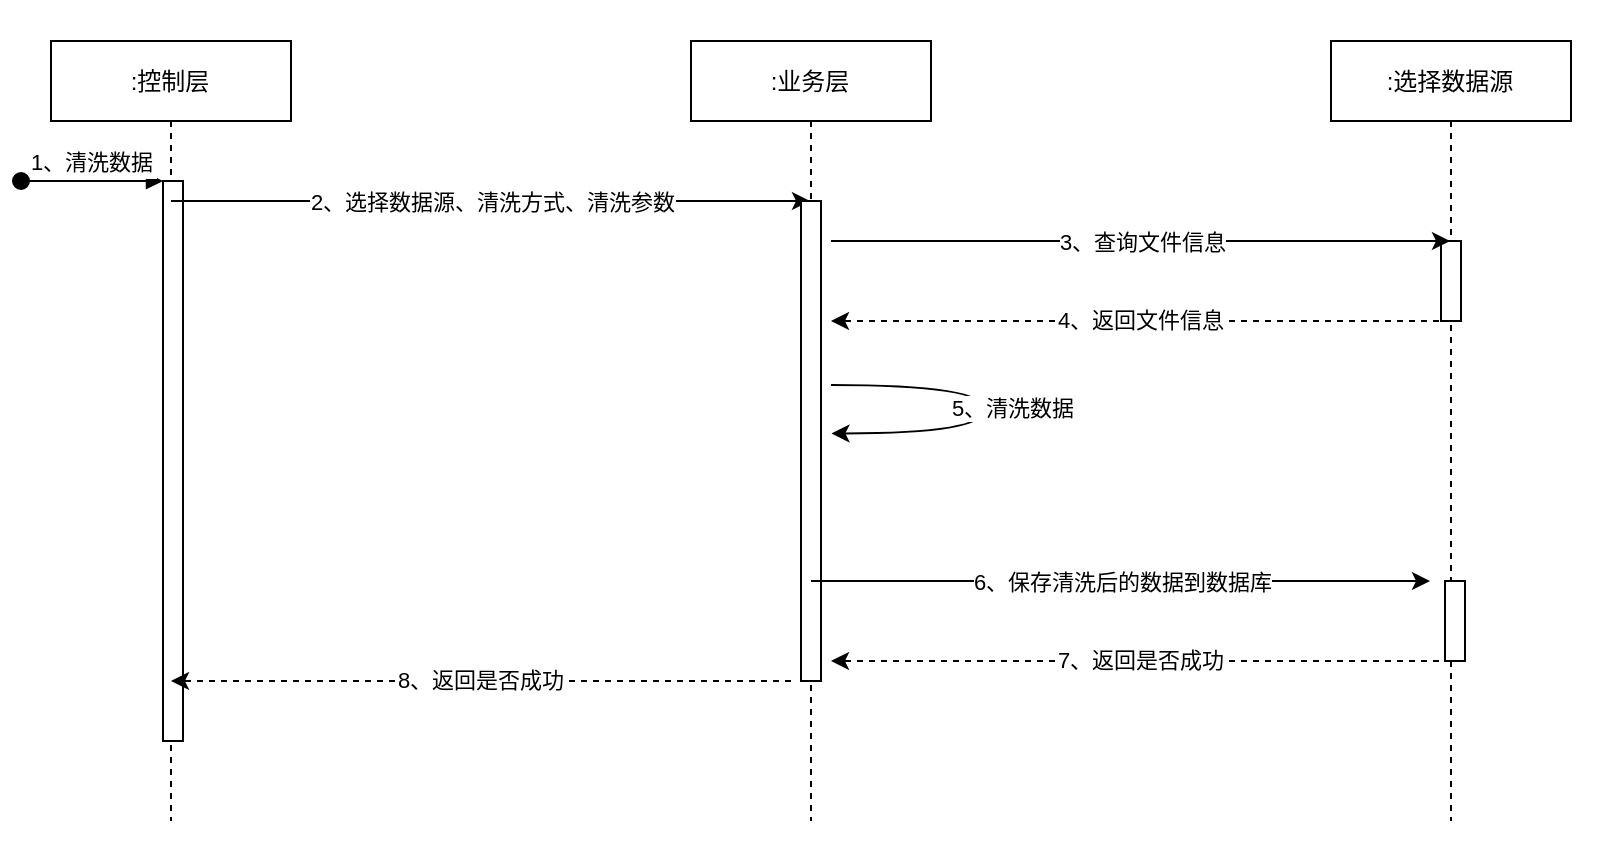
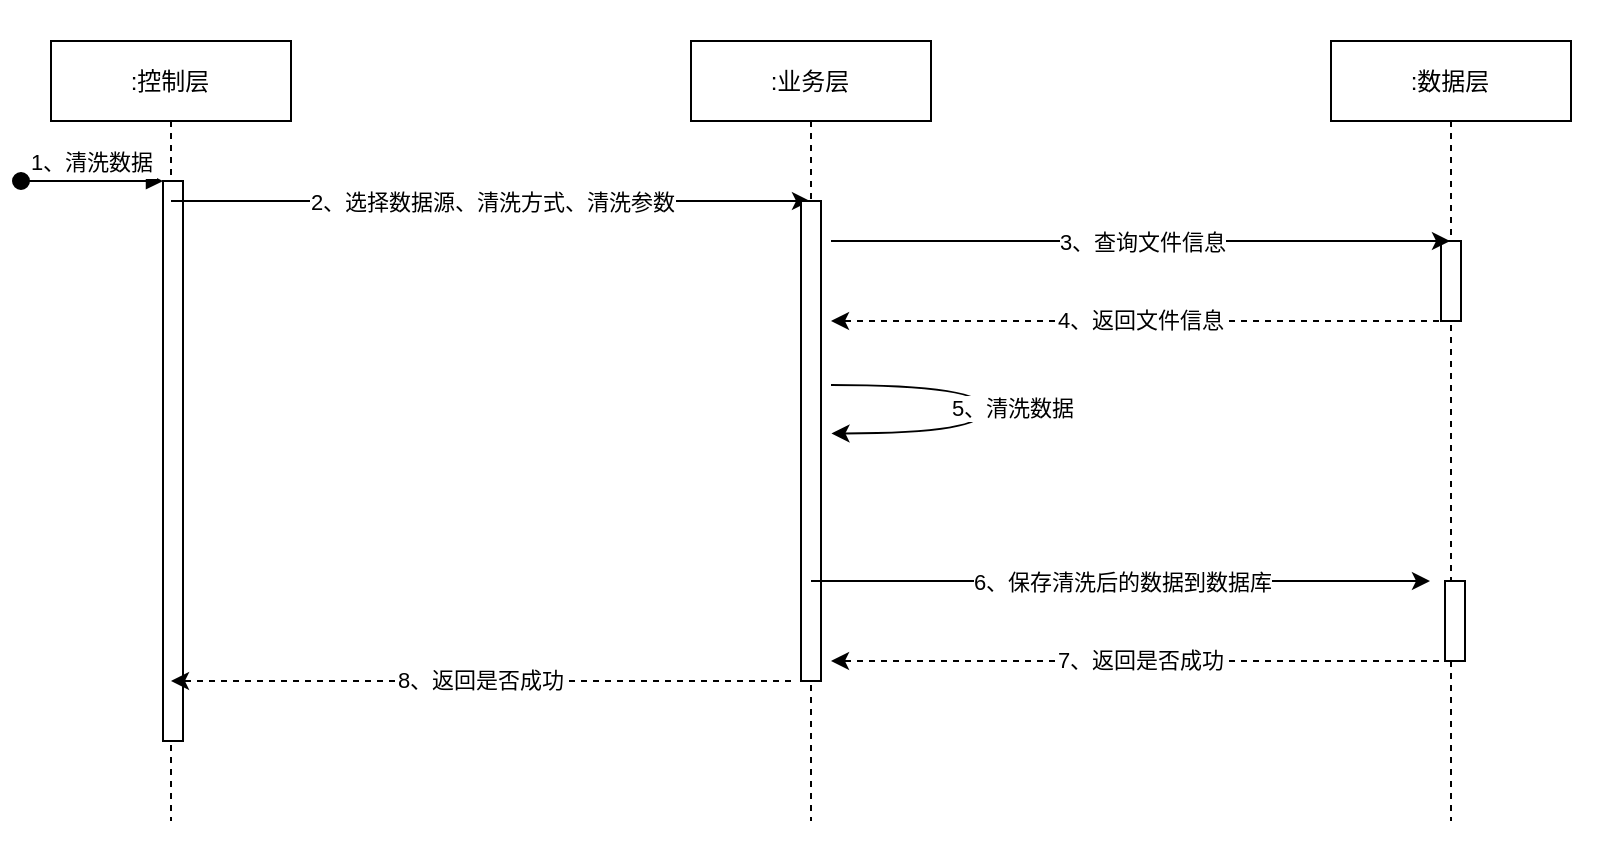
(1450, 82) -> (1450, 82)
